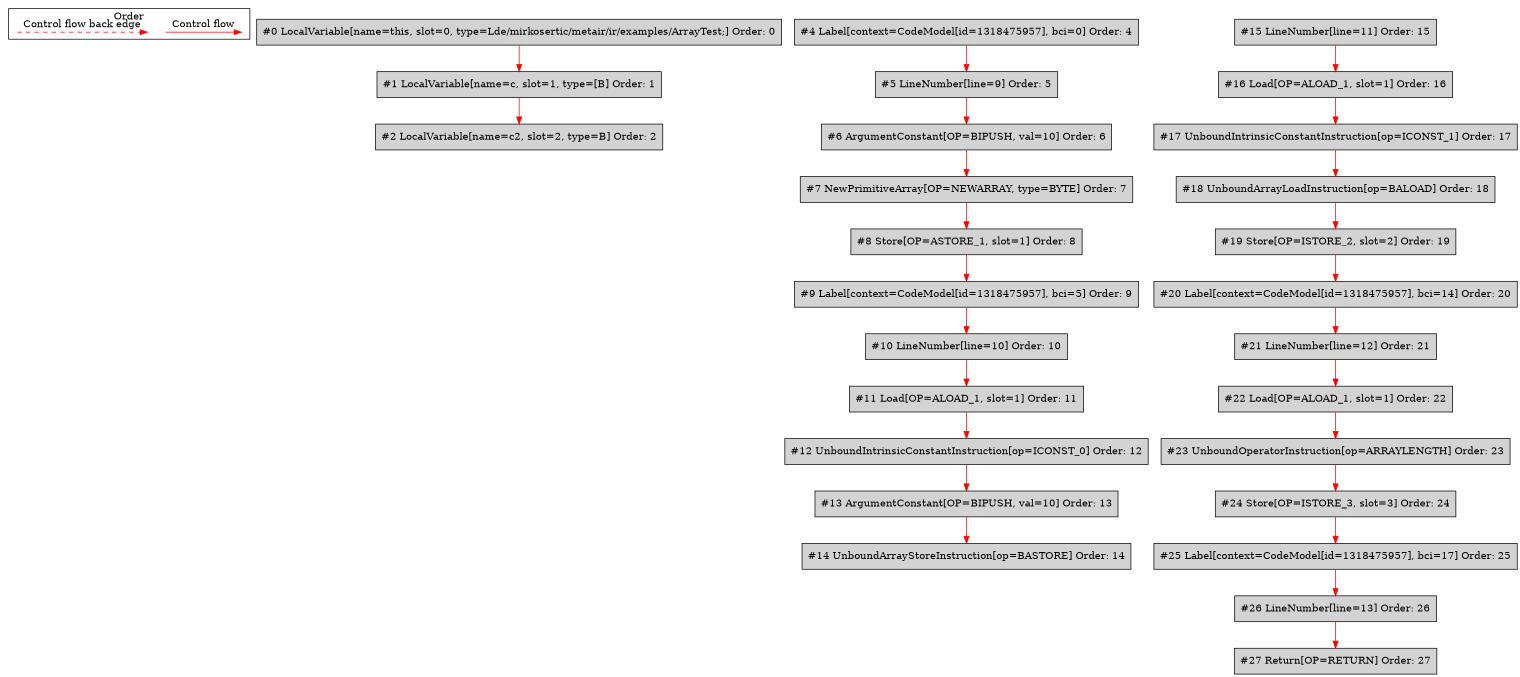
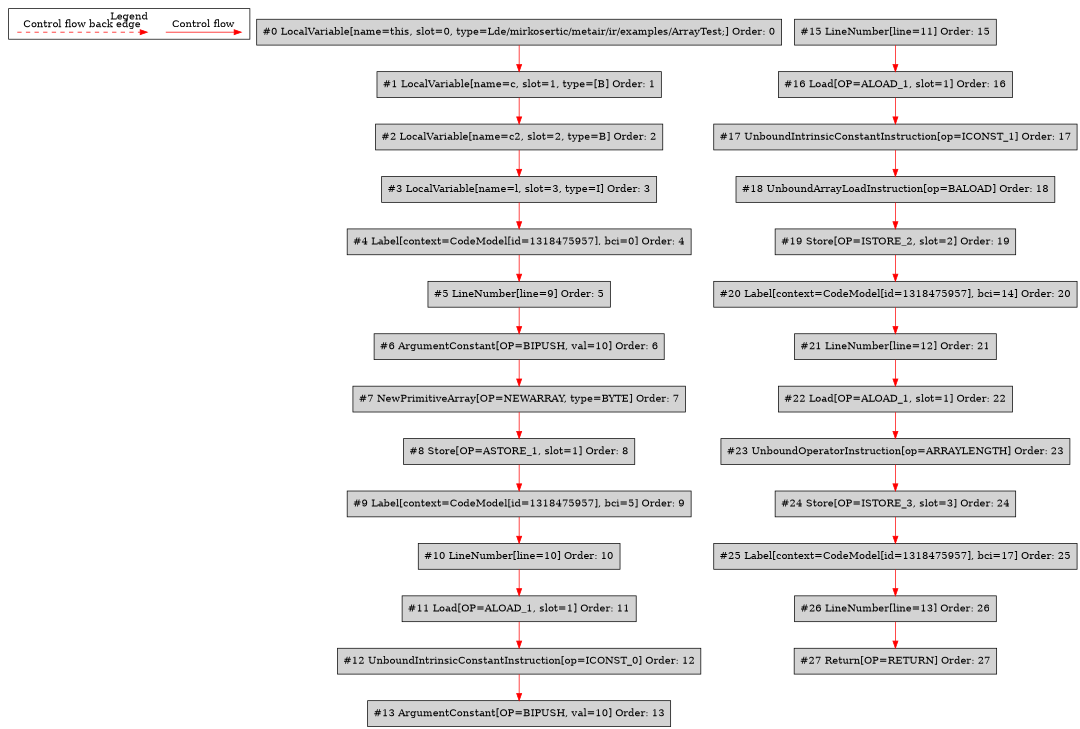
(129, 17) -> (129, 17)
none -> (519, 189)
(967, 556) -> none
